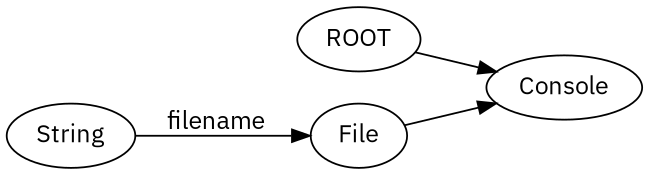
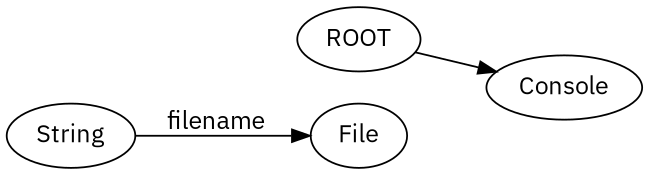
(442, 116) -> none
